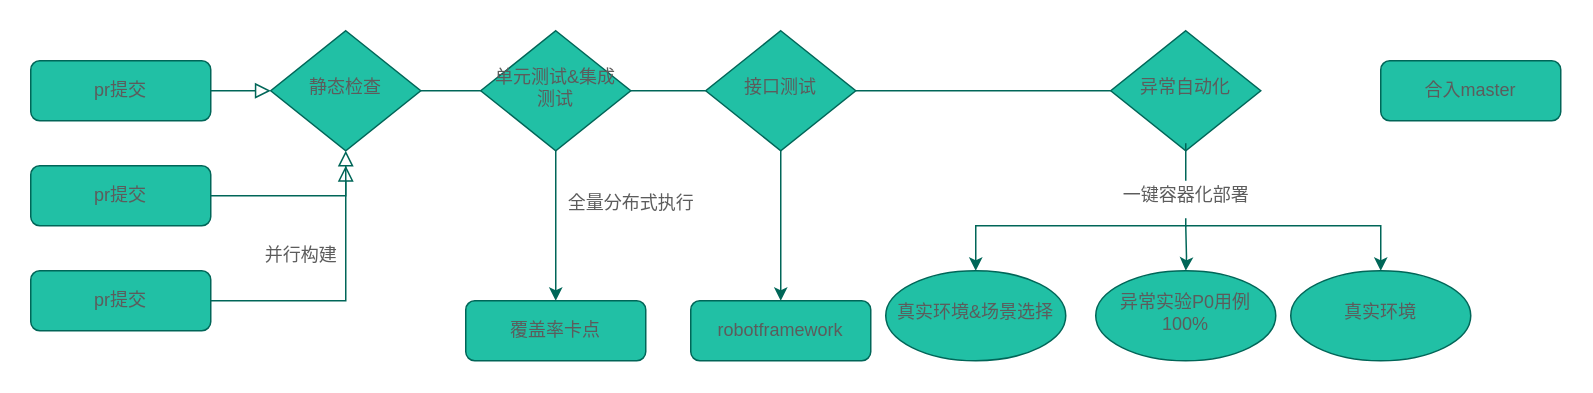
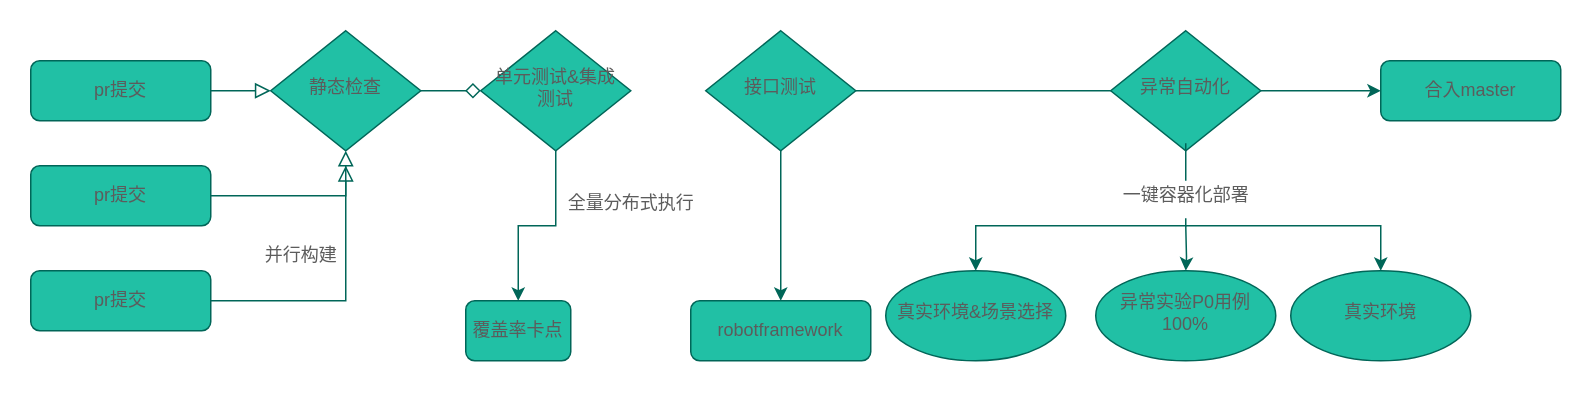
(472, 91) -> (465, 91)
(668, 91) -> none
none -> (1316, 91)
(556, 331) -> (518, 331)
